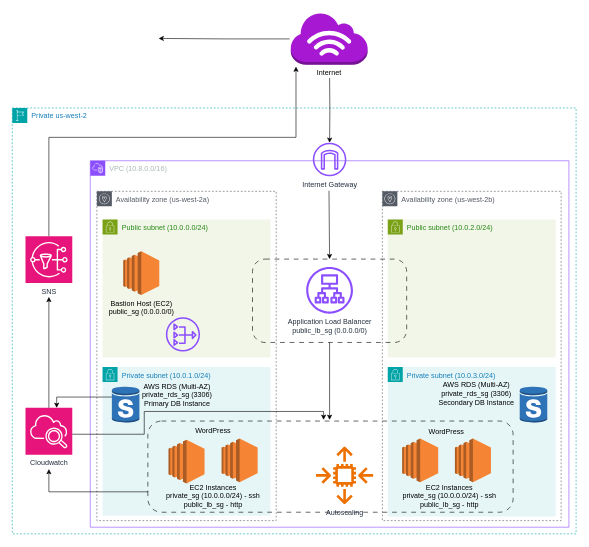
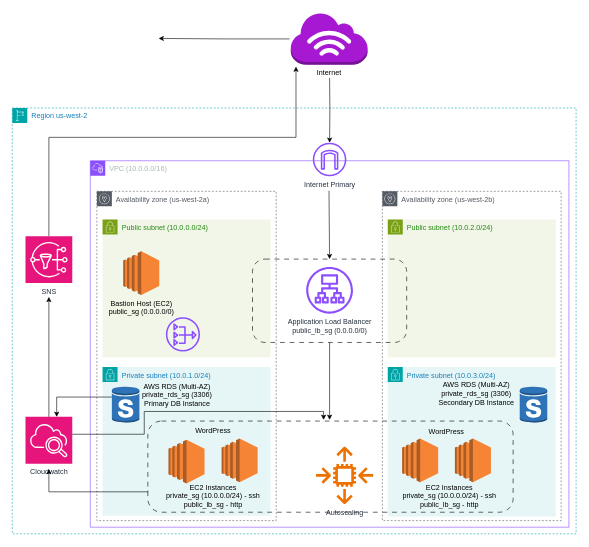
(64, 116) -> (62, 116)
(140, 169) -> (140, 169)
(330, 185) -> (330, 185)
(49, 431) -> (49, 440)
